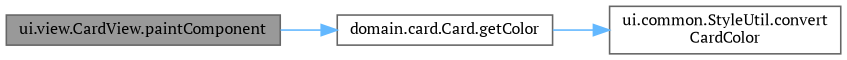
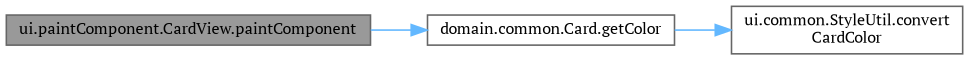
(143, 30) -> (188, 30)
(445, 30) -> (551, 30)
